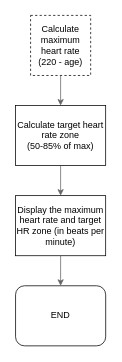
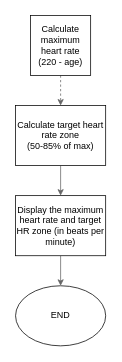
(60, 45) -> (60, 45)
(60, 86) -> (60, 86)
(60, 315) -> (60, 315)
